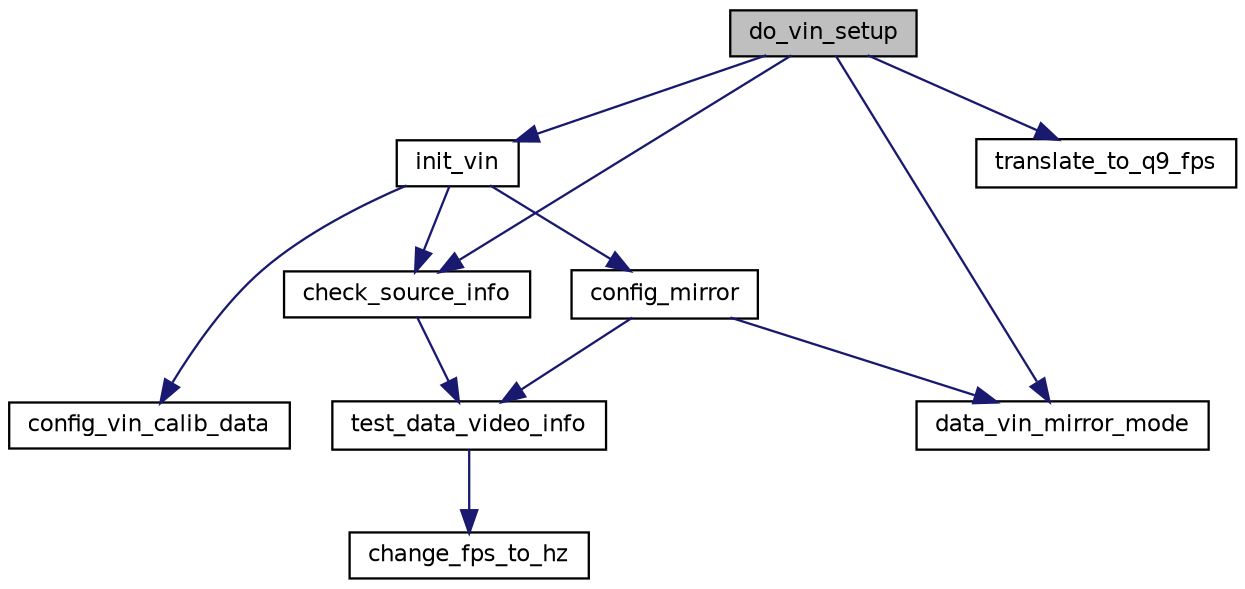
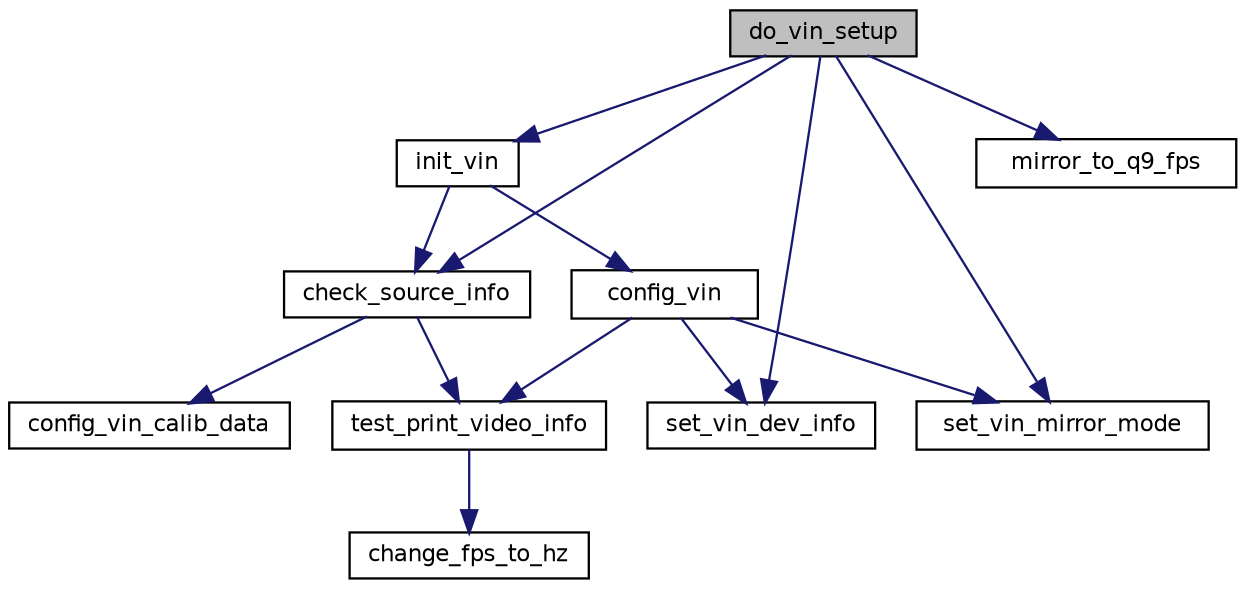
(1106, 163) -> (1106, 163)
(271, 263) -> (289, 355)
(665, 294) -> (665, 294)
(469, 425) -> (469, 425)
none -> (761, 425)
(1063, 425) -> (1063, 425)
